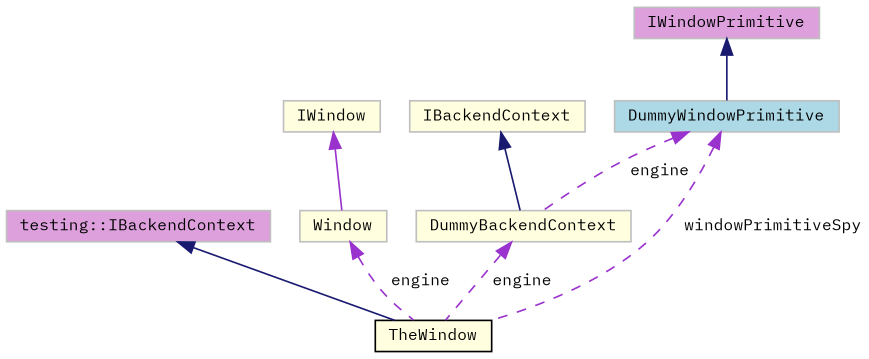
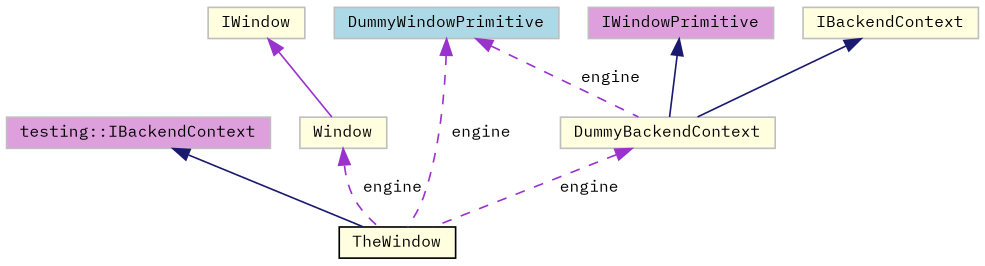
(727, 78) -> (673, 86)
(769, 226) -> (477, 133)
